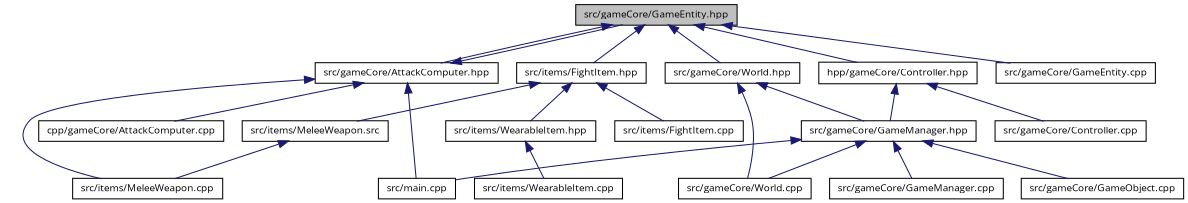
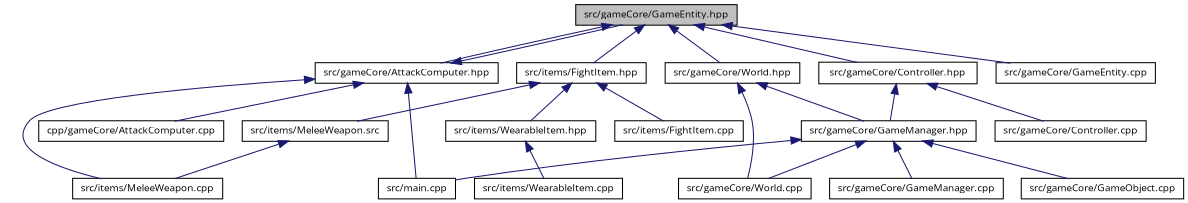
(898, 73) -> (898, 73)
